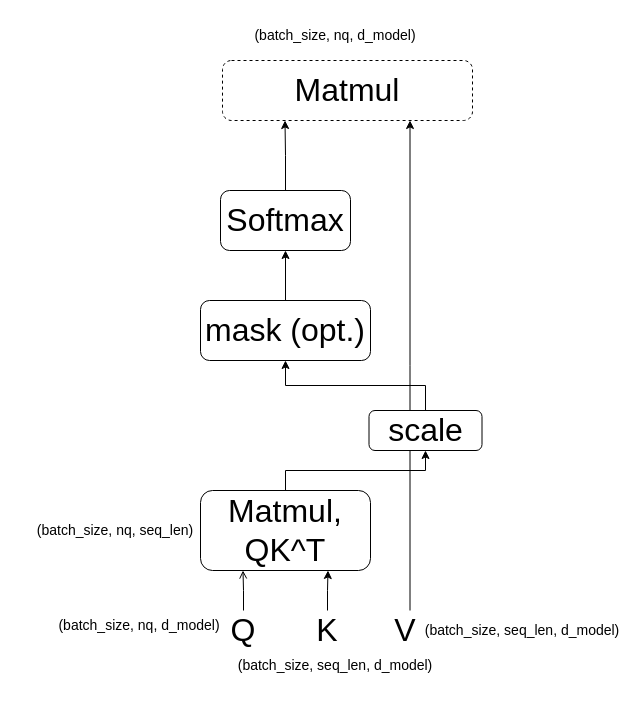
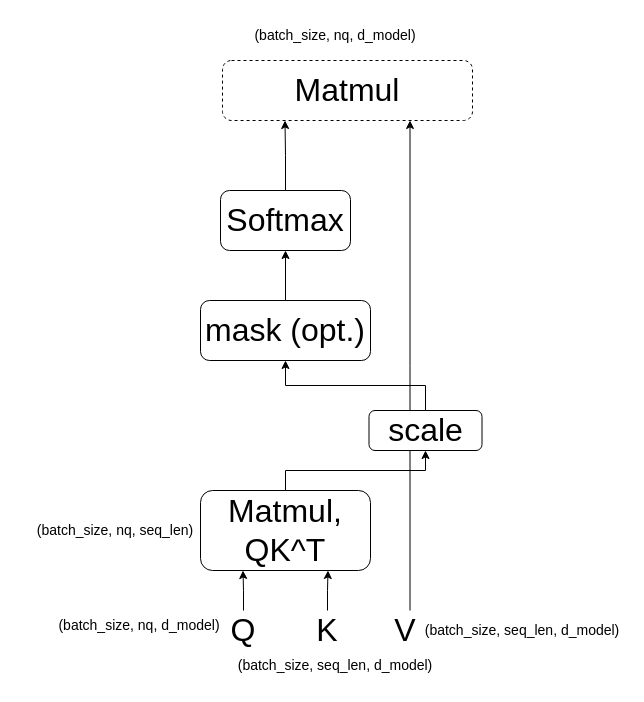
(243, 576) -> (243, 578)
